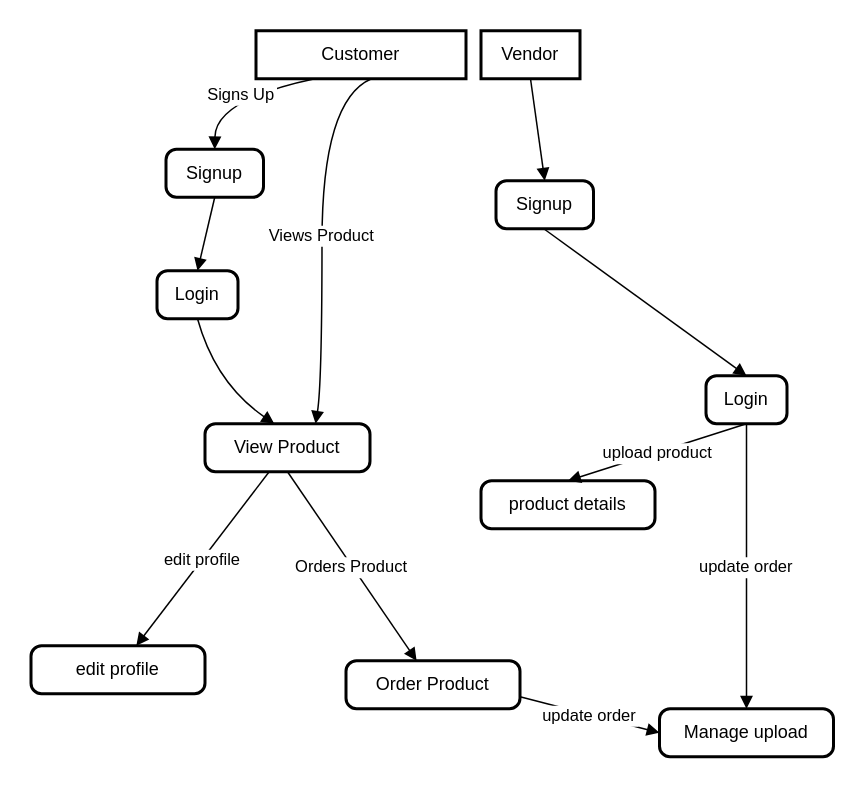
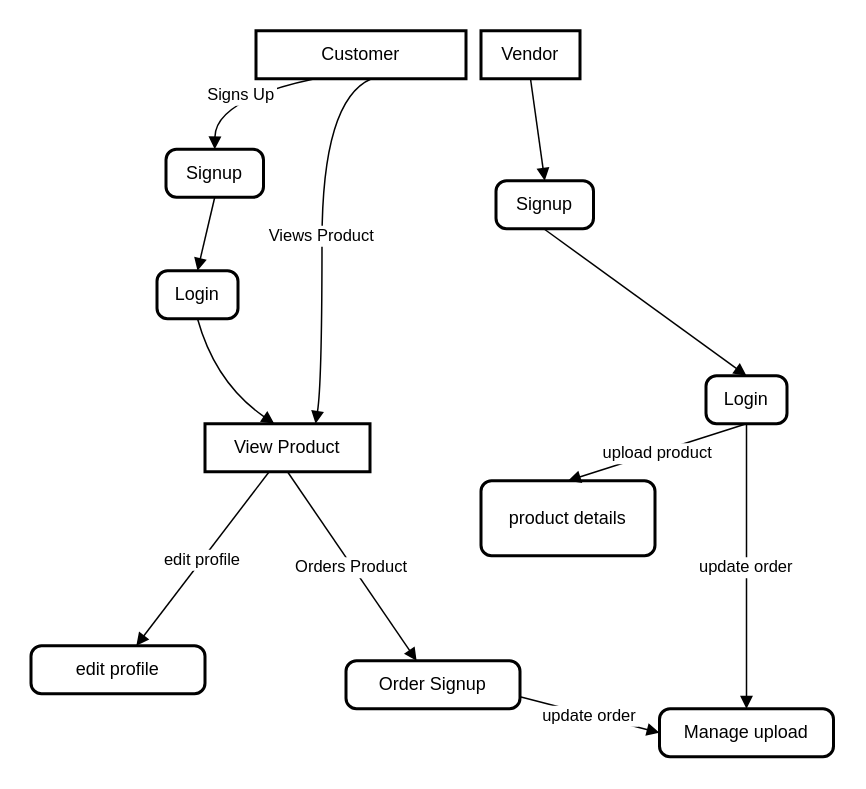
(287, 448) -> (287, 448)
(568, 505) -> (568, 518)
(433, 685) -> (433, 685)
